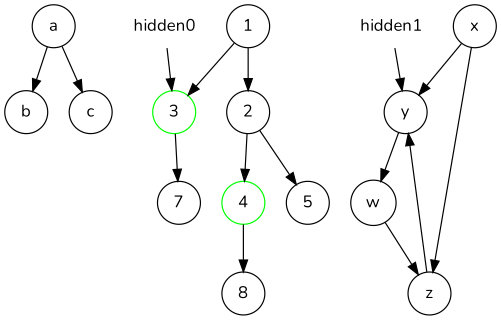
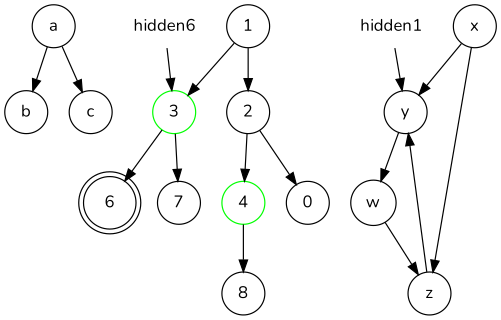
(165, 26) -> (165, 26)
none -> (110, 203)
(308, 203) -> (308, 203)
